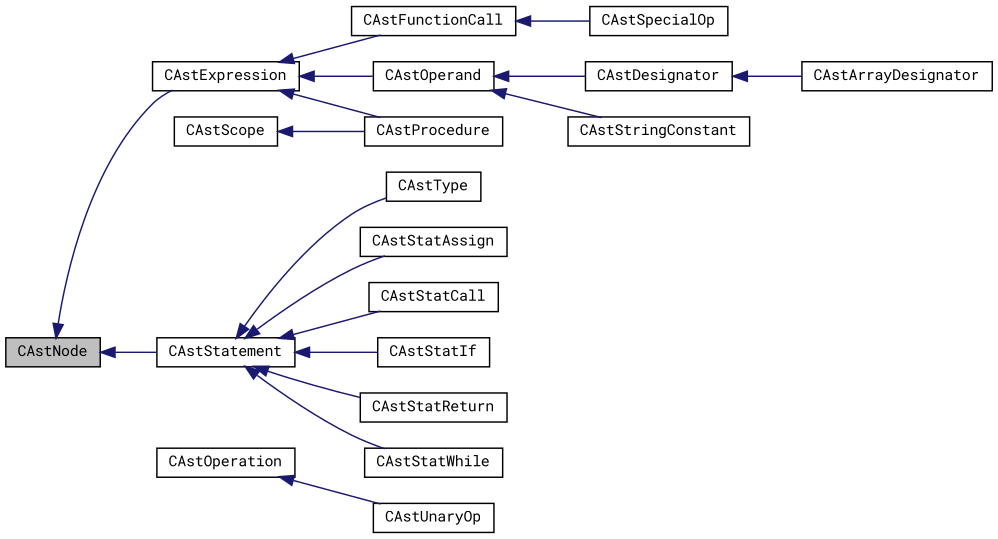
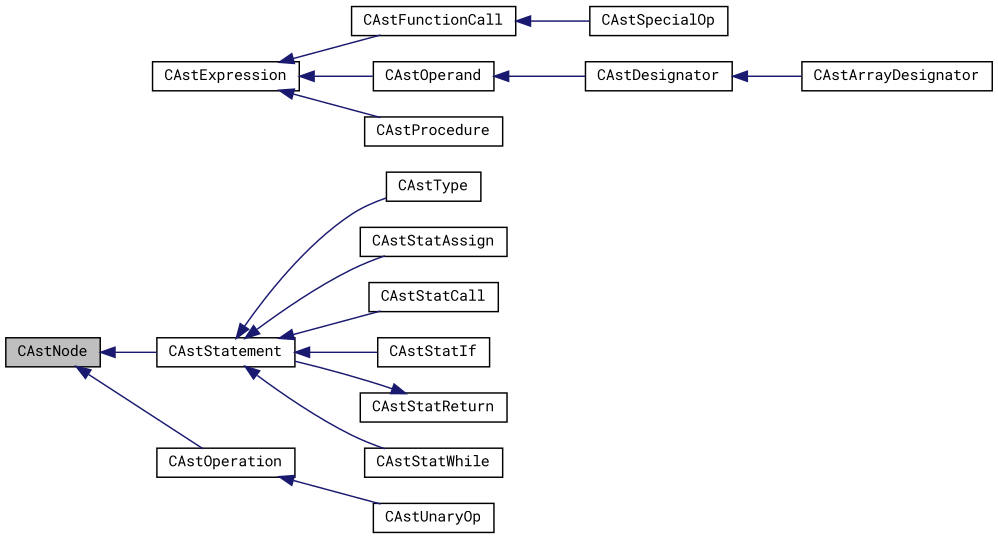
(226, 131) -> none
(659, 131) -> none
(94, 195) -> (146, 412)
(314, 385) -> (344, 374)
